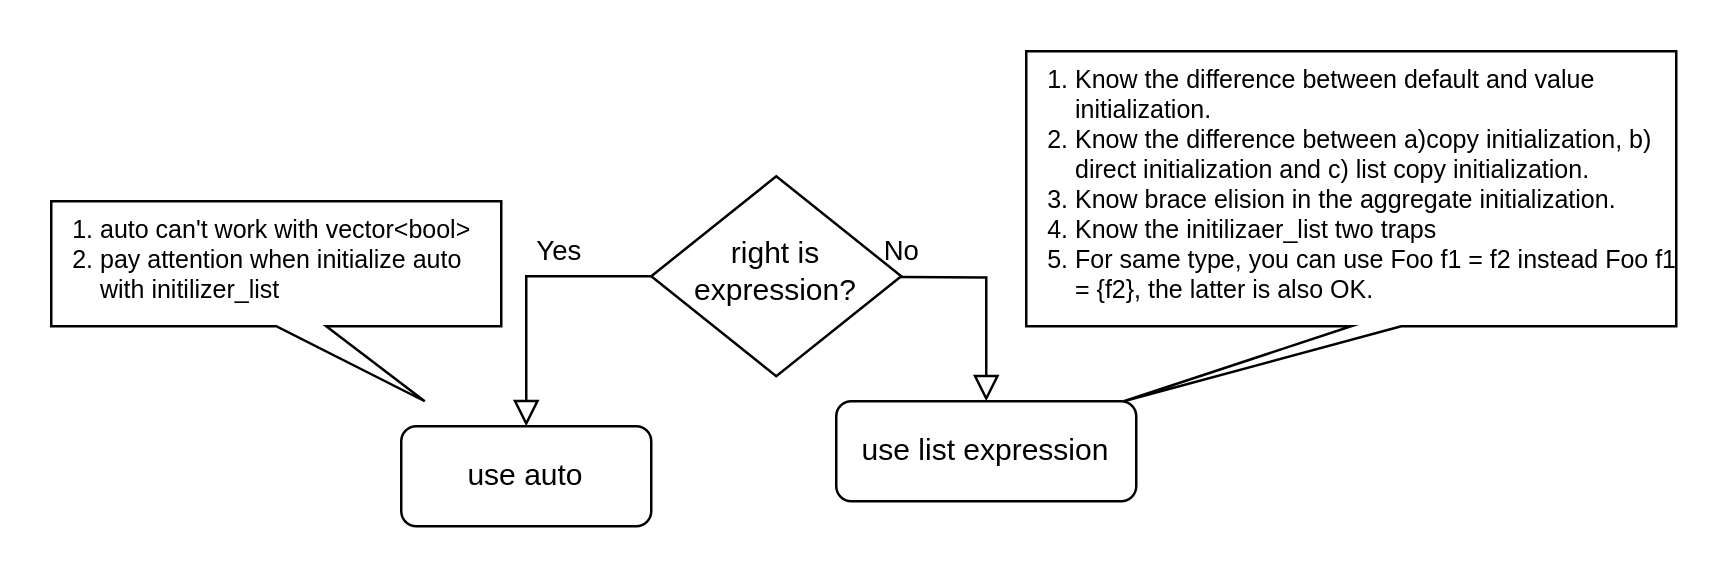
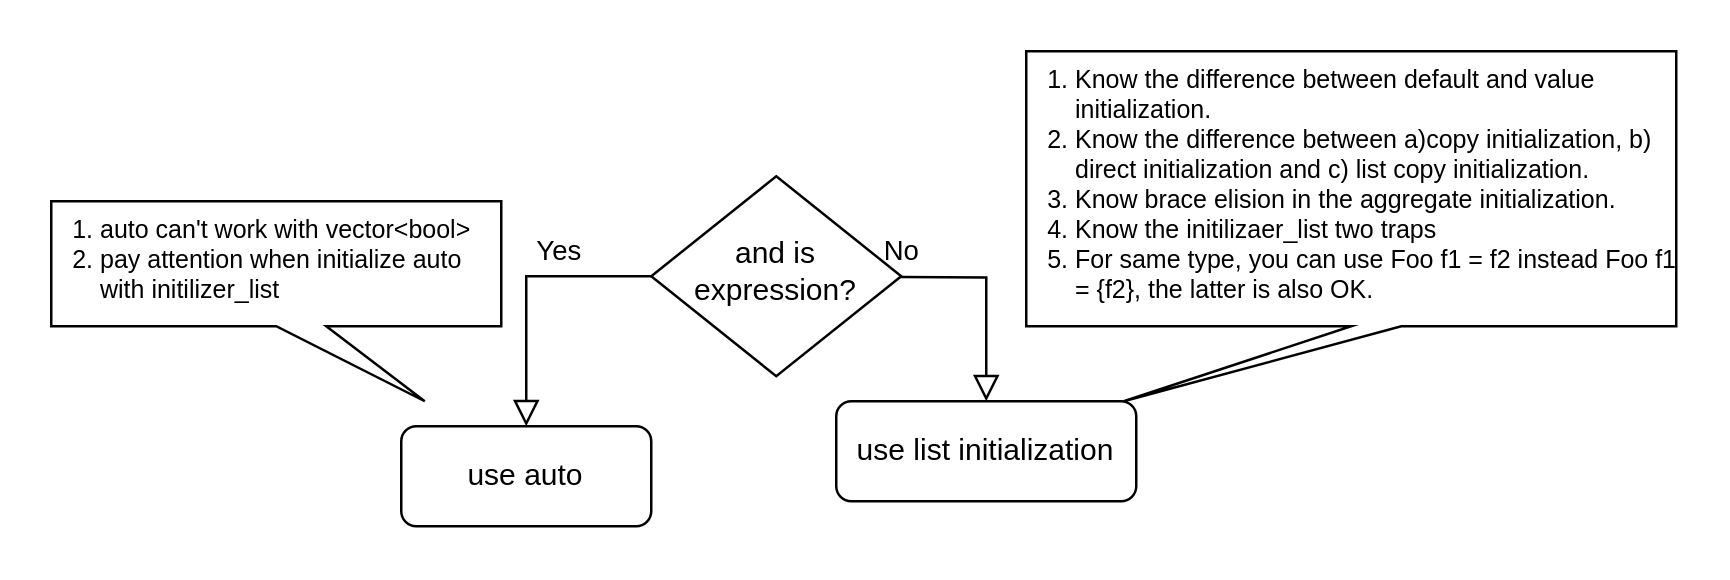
(776, 271) -> (776, 271)
(986, 451) -> (986, 451)
